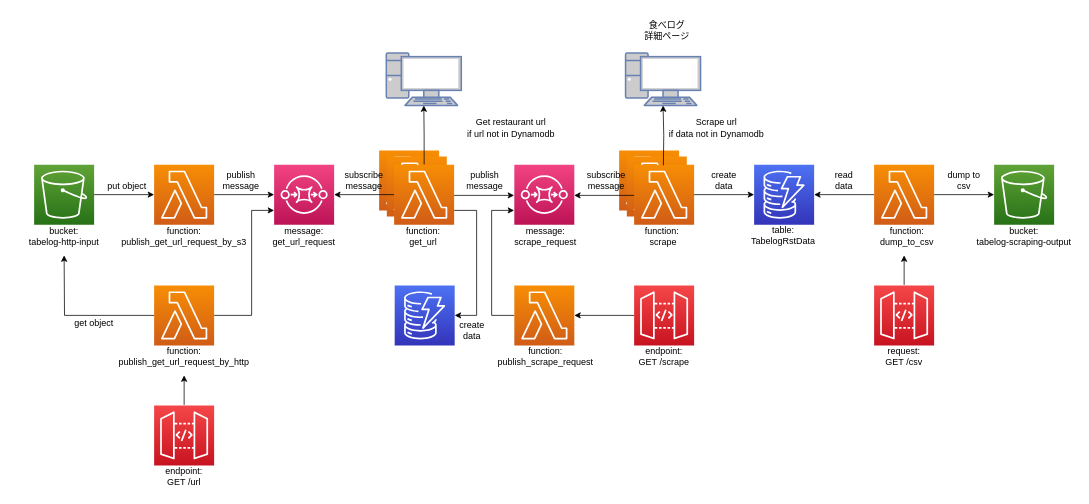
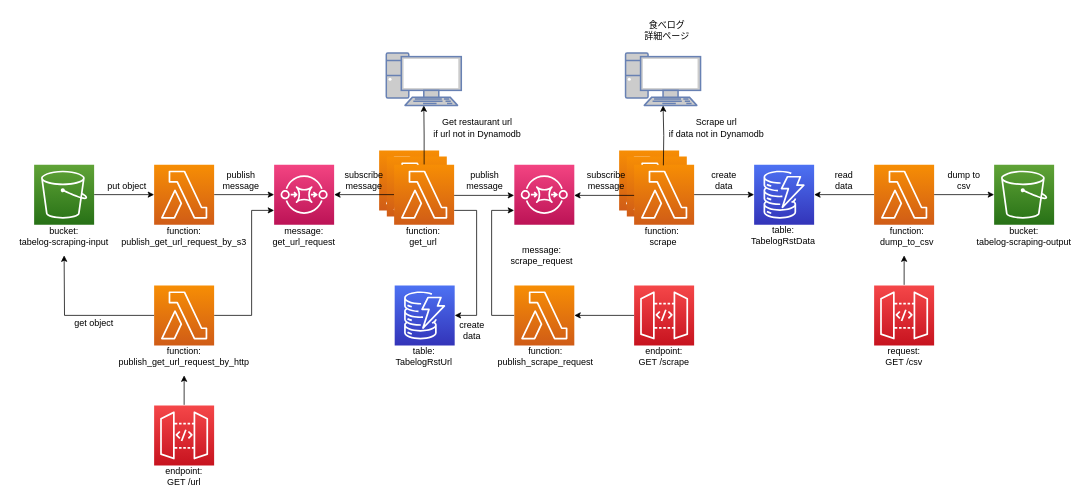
(511, 128) -> (477, 128)
(64, 237) -> (64, 237)
(545, 237) -> (541, 255)
none -> (424, 357)
